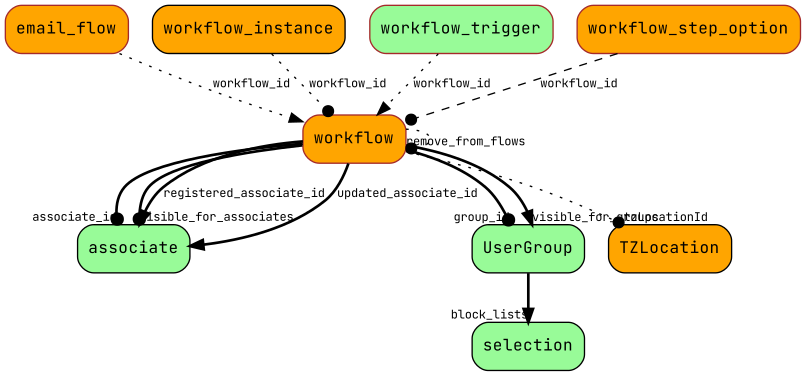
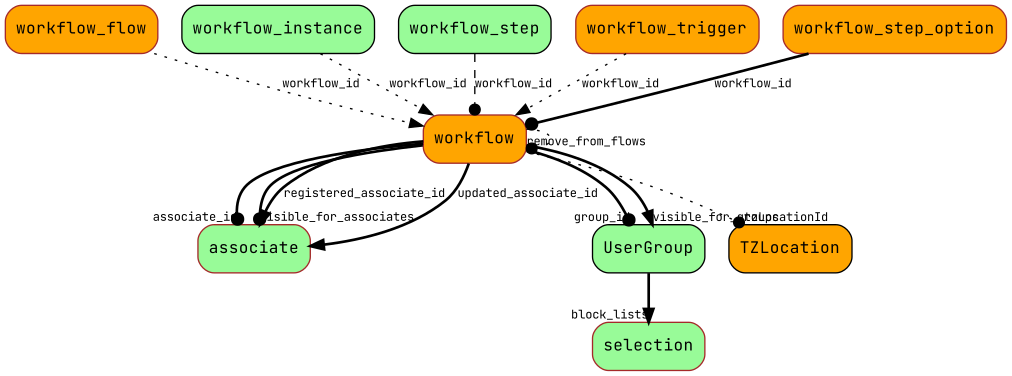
(67, 29) -> (82, 29)
(249, 29) -> (278, 29)
(461, 29) -> (667, 29)
none -> (475, 29)
(298, 80) -> (370, 81)
(517, 86) -> (673, 89)
(134, 249) -> (254, 249)
(528, 346) -> (649, 346)
